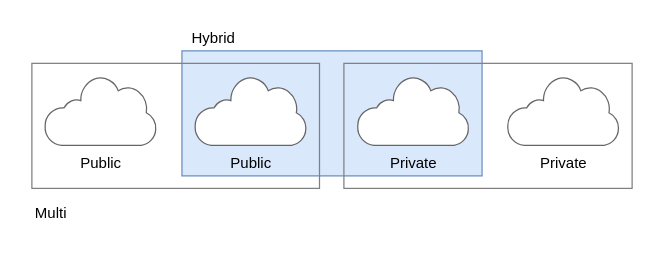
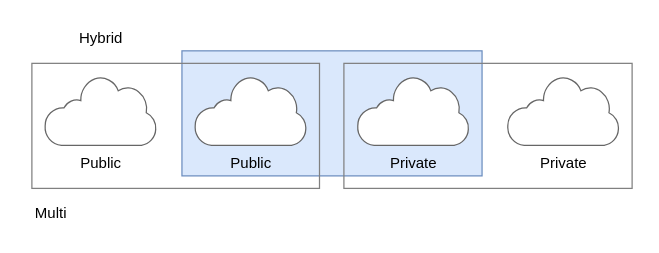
(213, 38) -> (101, 38)
